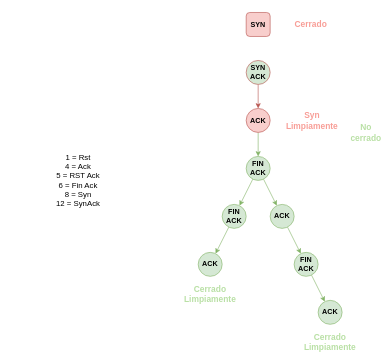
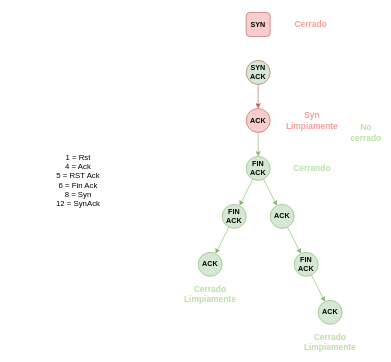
none -> (312, 168)
